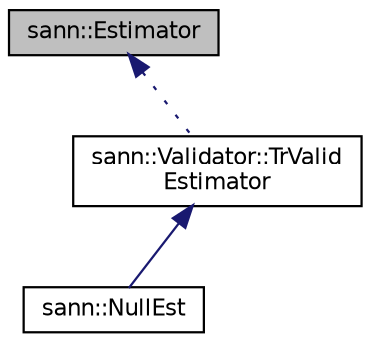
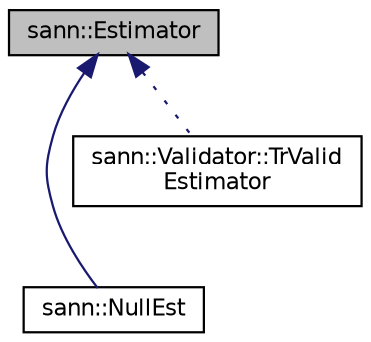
(154, 256) -> (48, 182)
